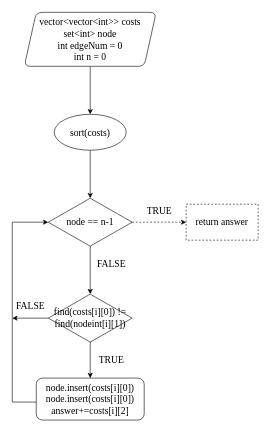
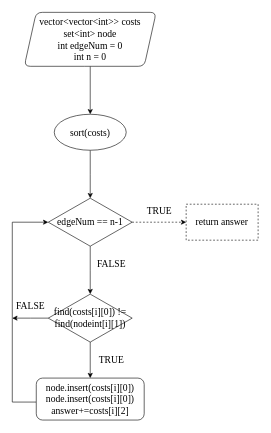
(90, 222) -> (90, 222)
